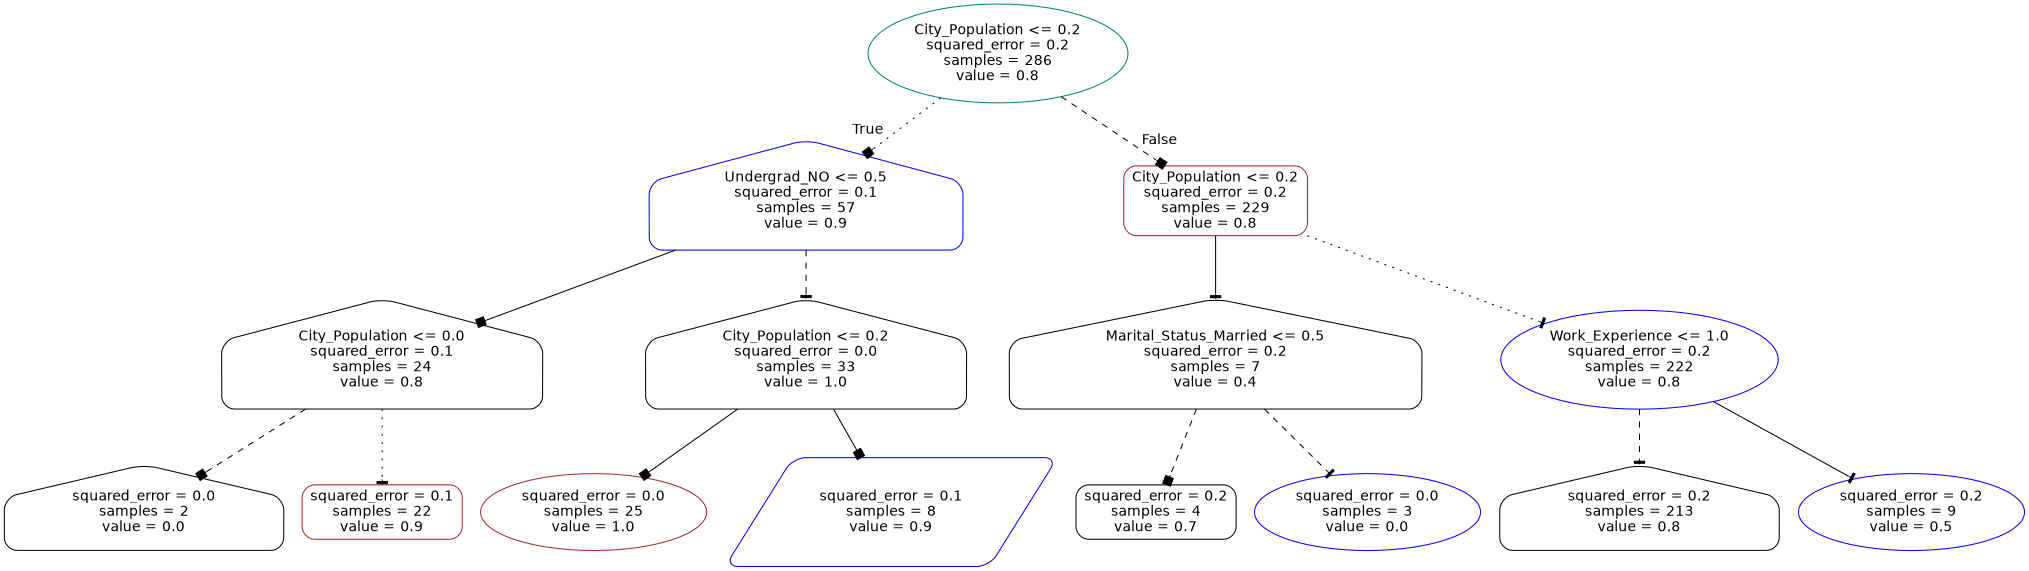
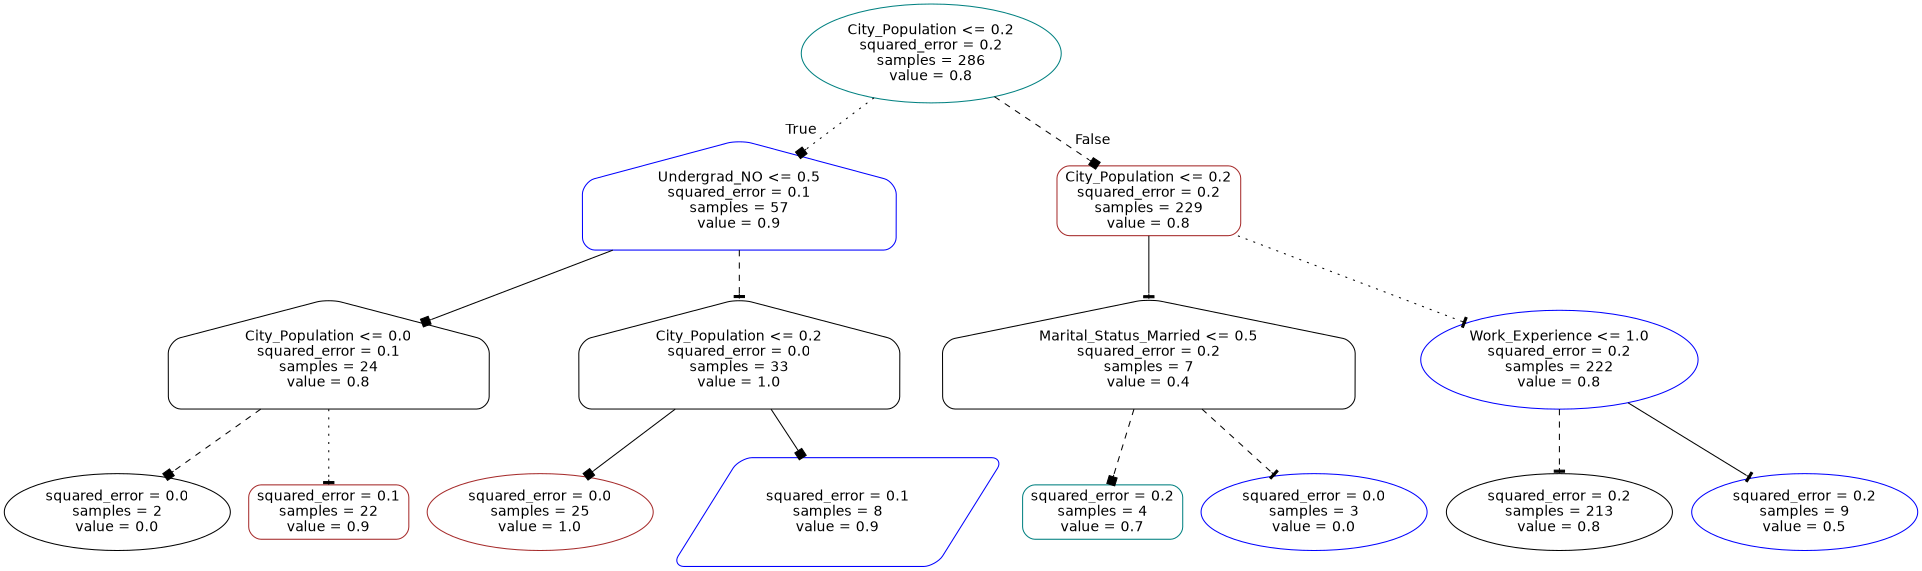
(144, 512) -> (117, 512)
(1156, 512) -> (1103, 512)
(1639, 512) -> (1559, 512)
